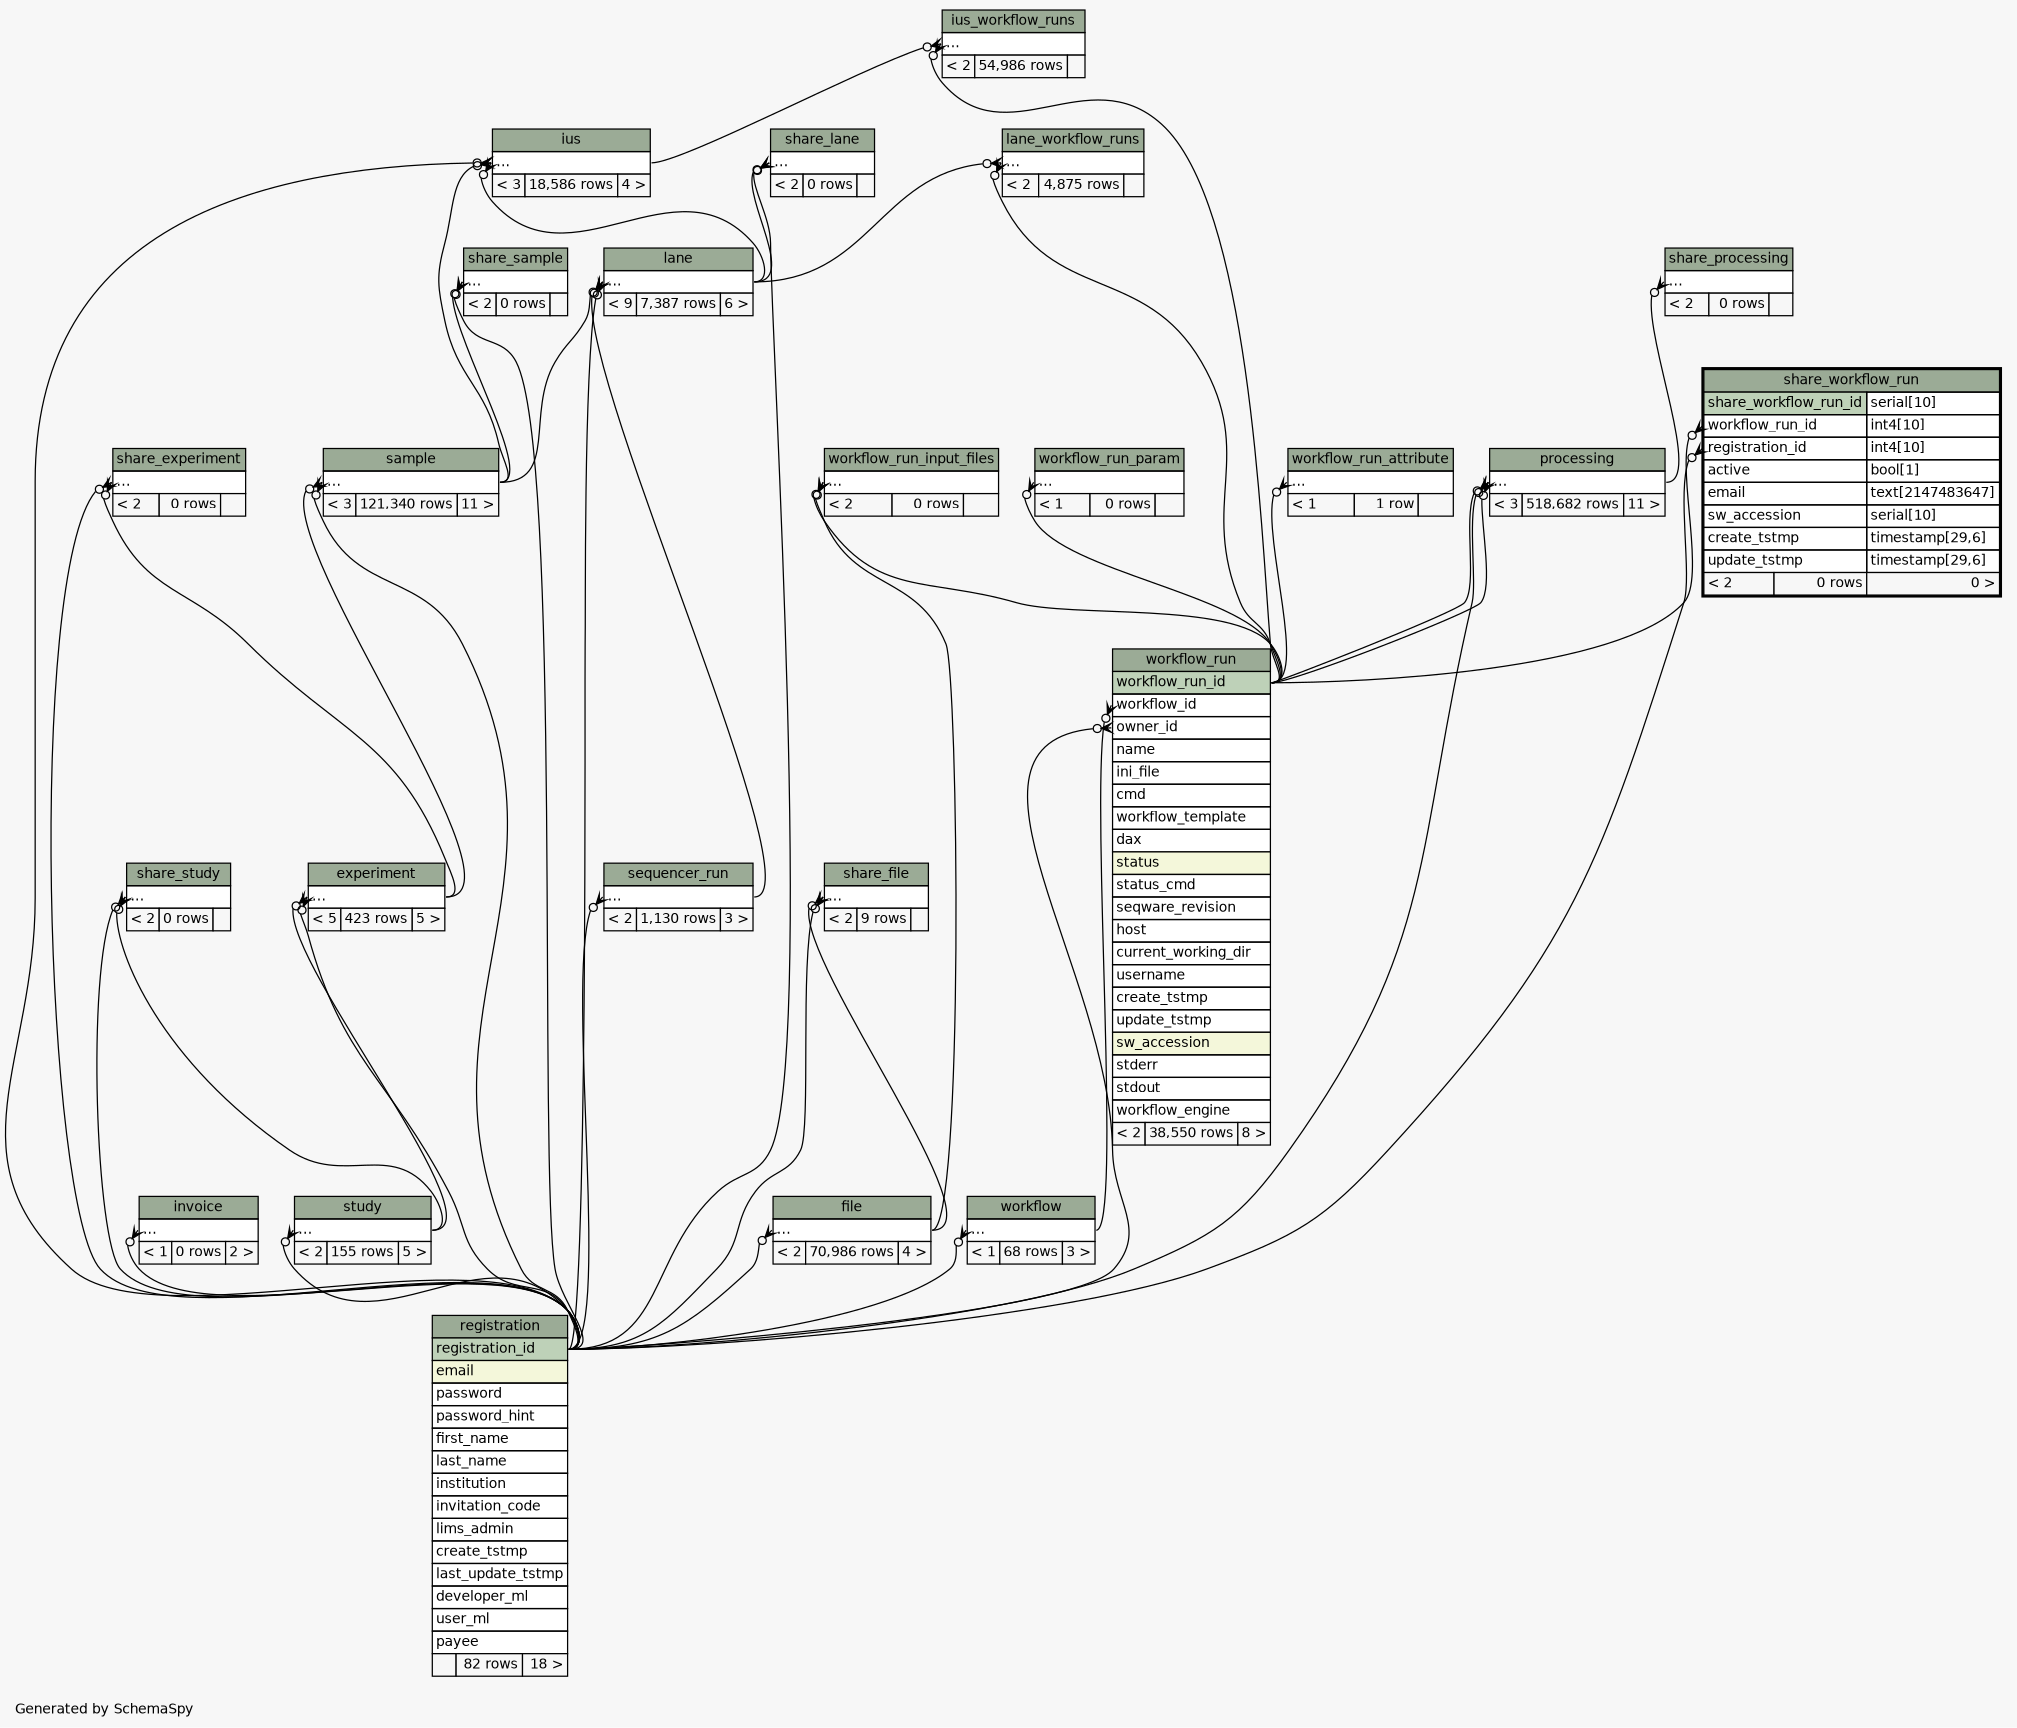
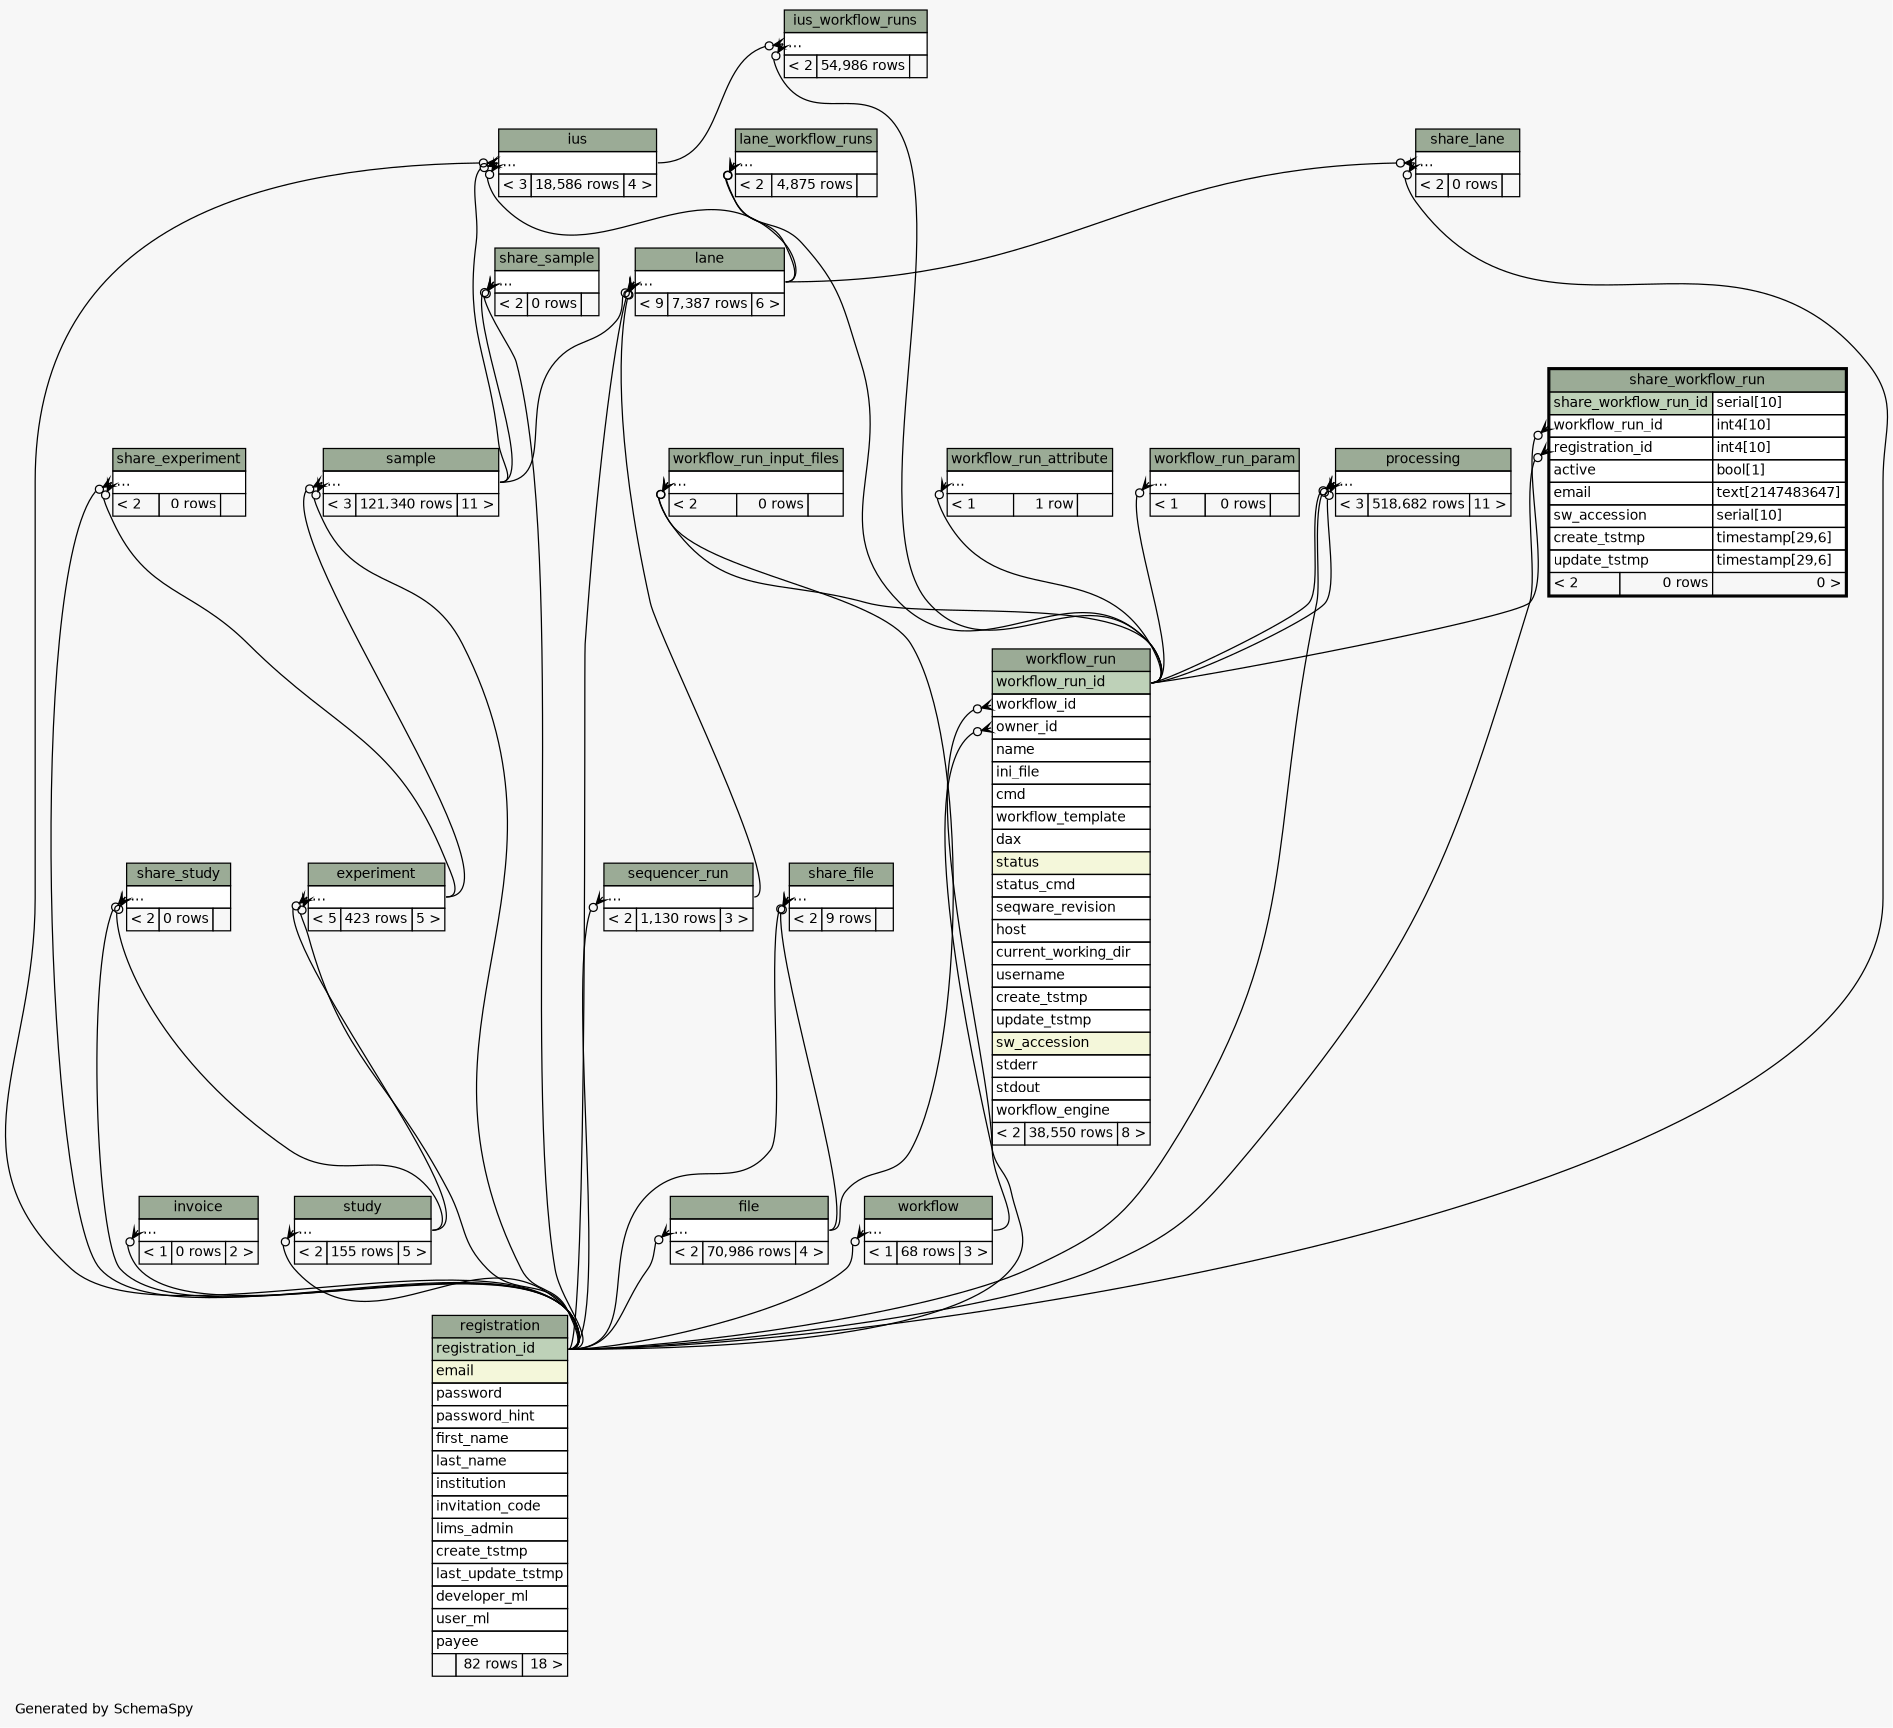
(1729, 282) -> none
